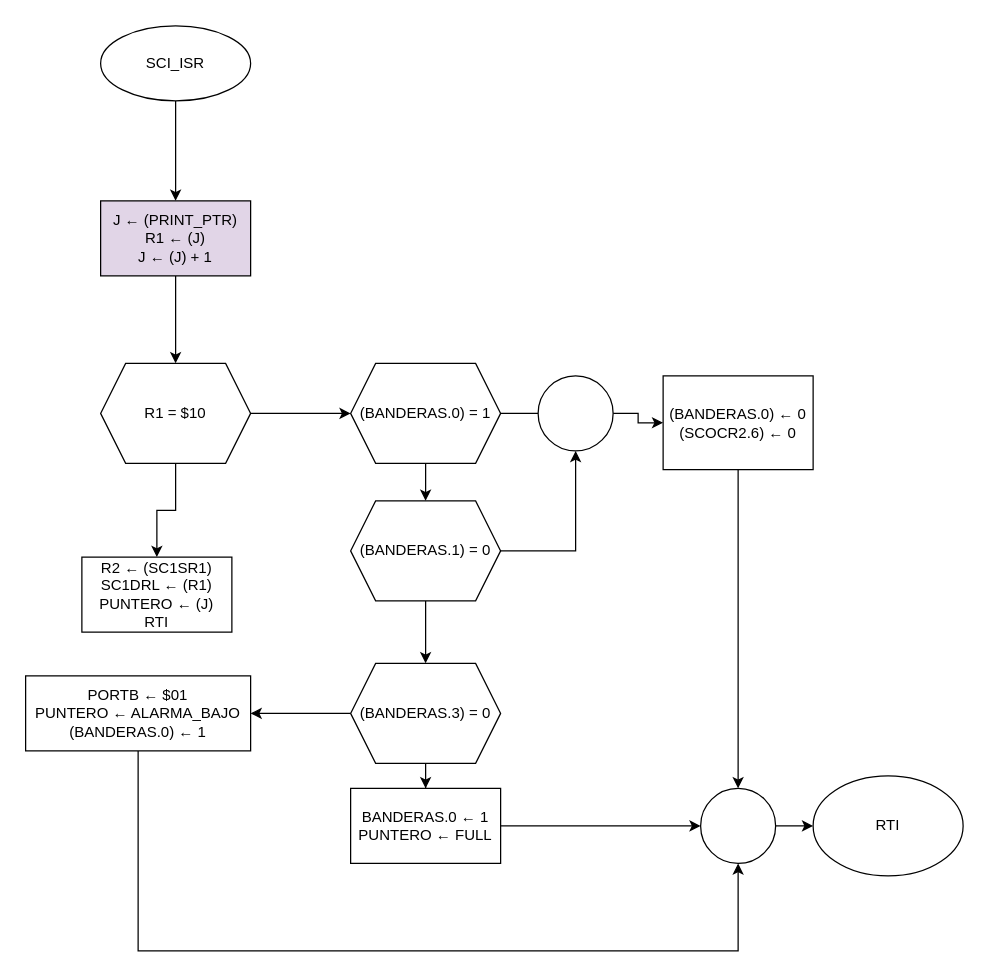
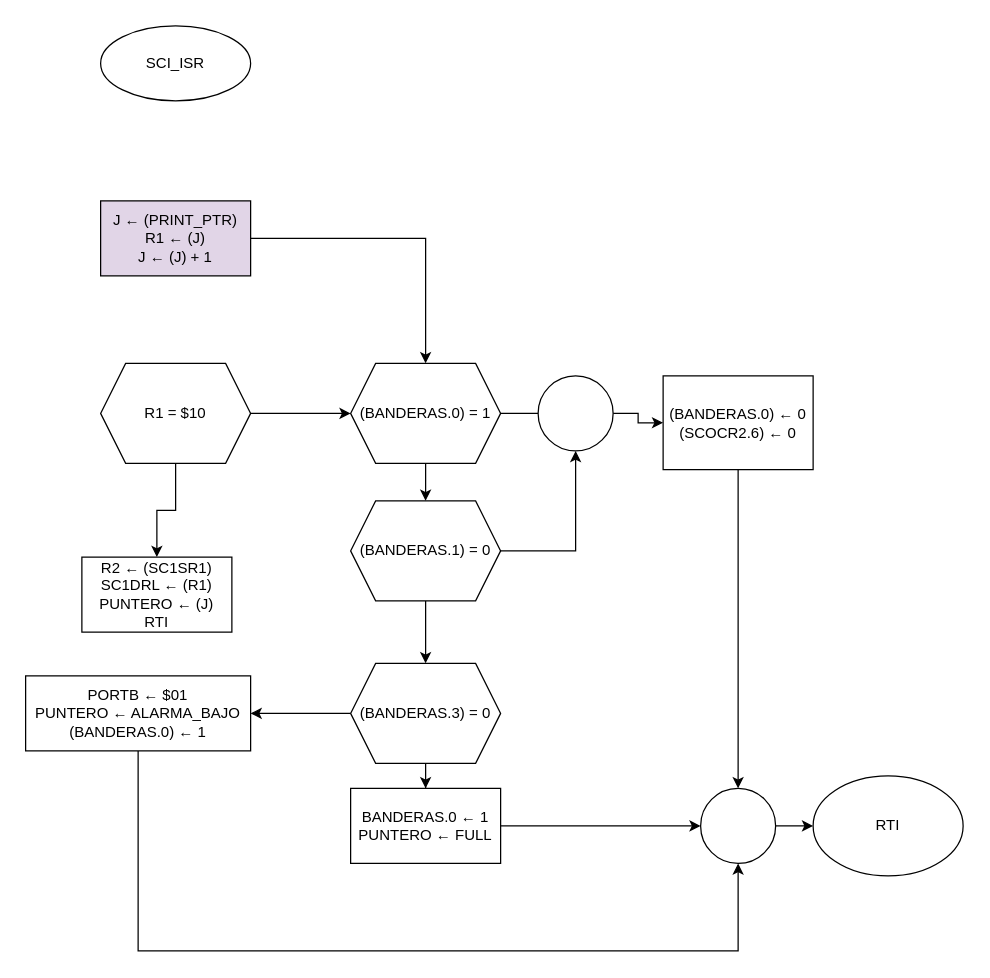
(176, 147) -> none
(176, 315) -> (397, 238)
